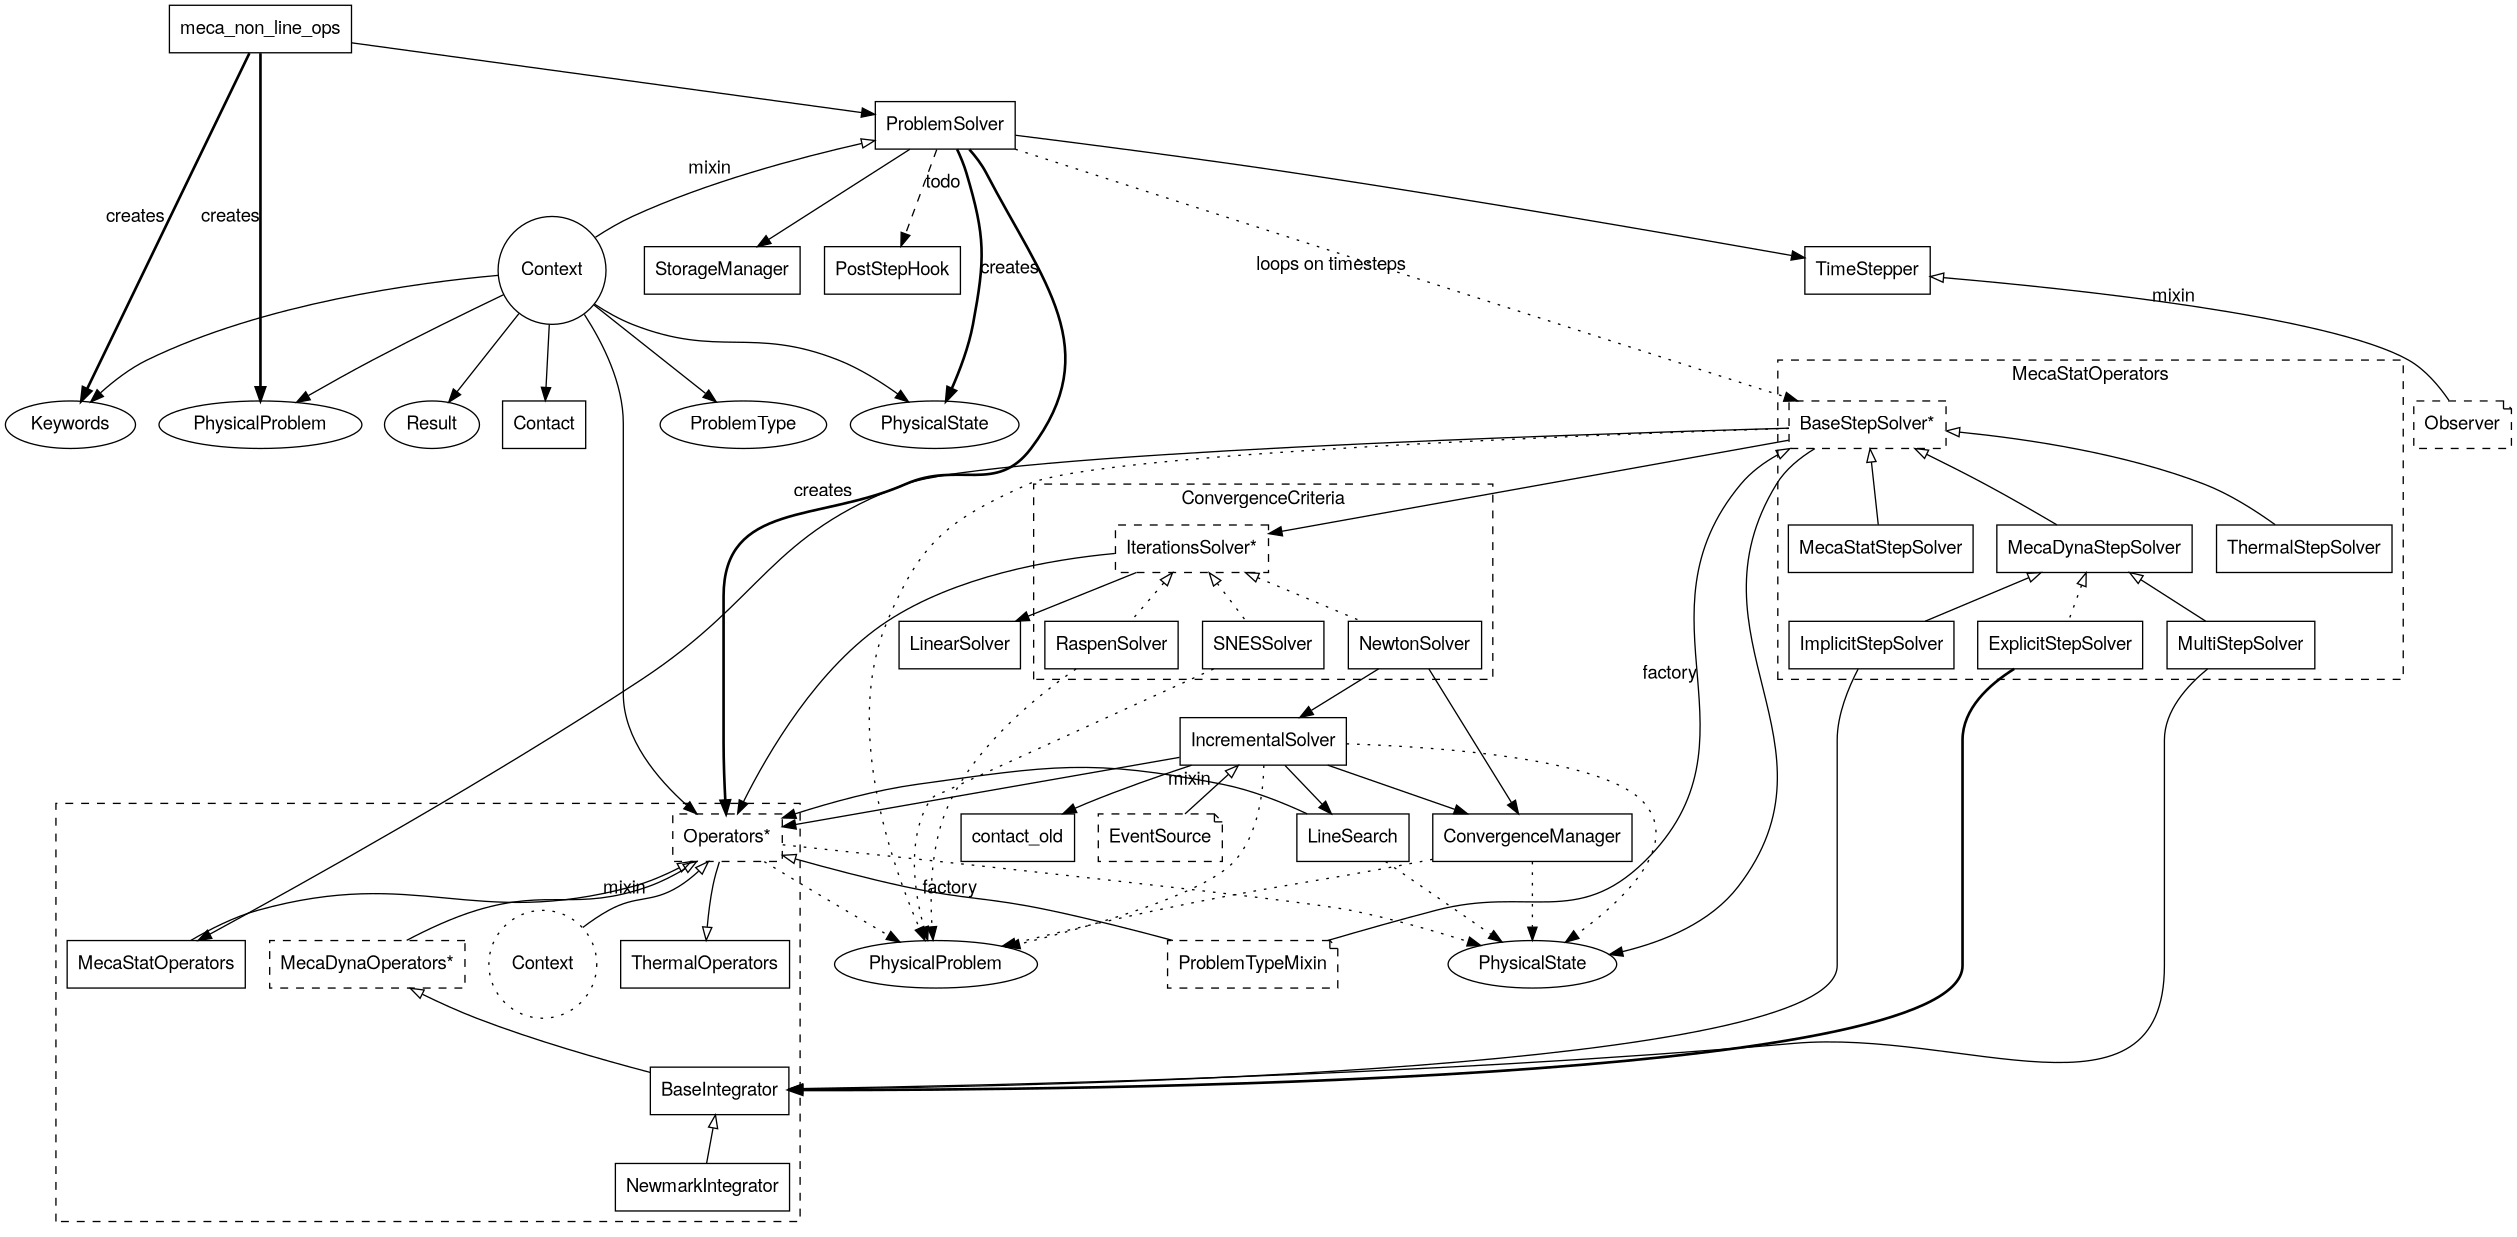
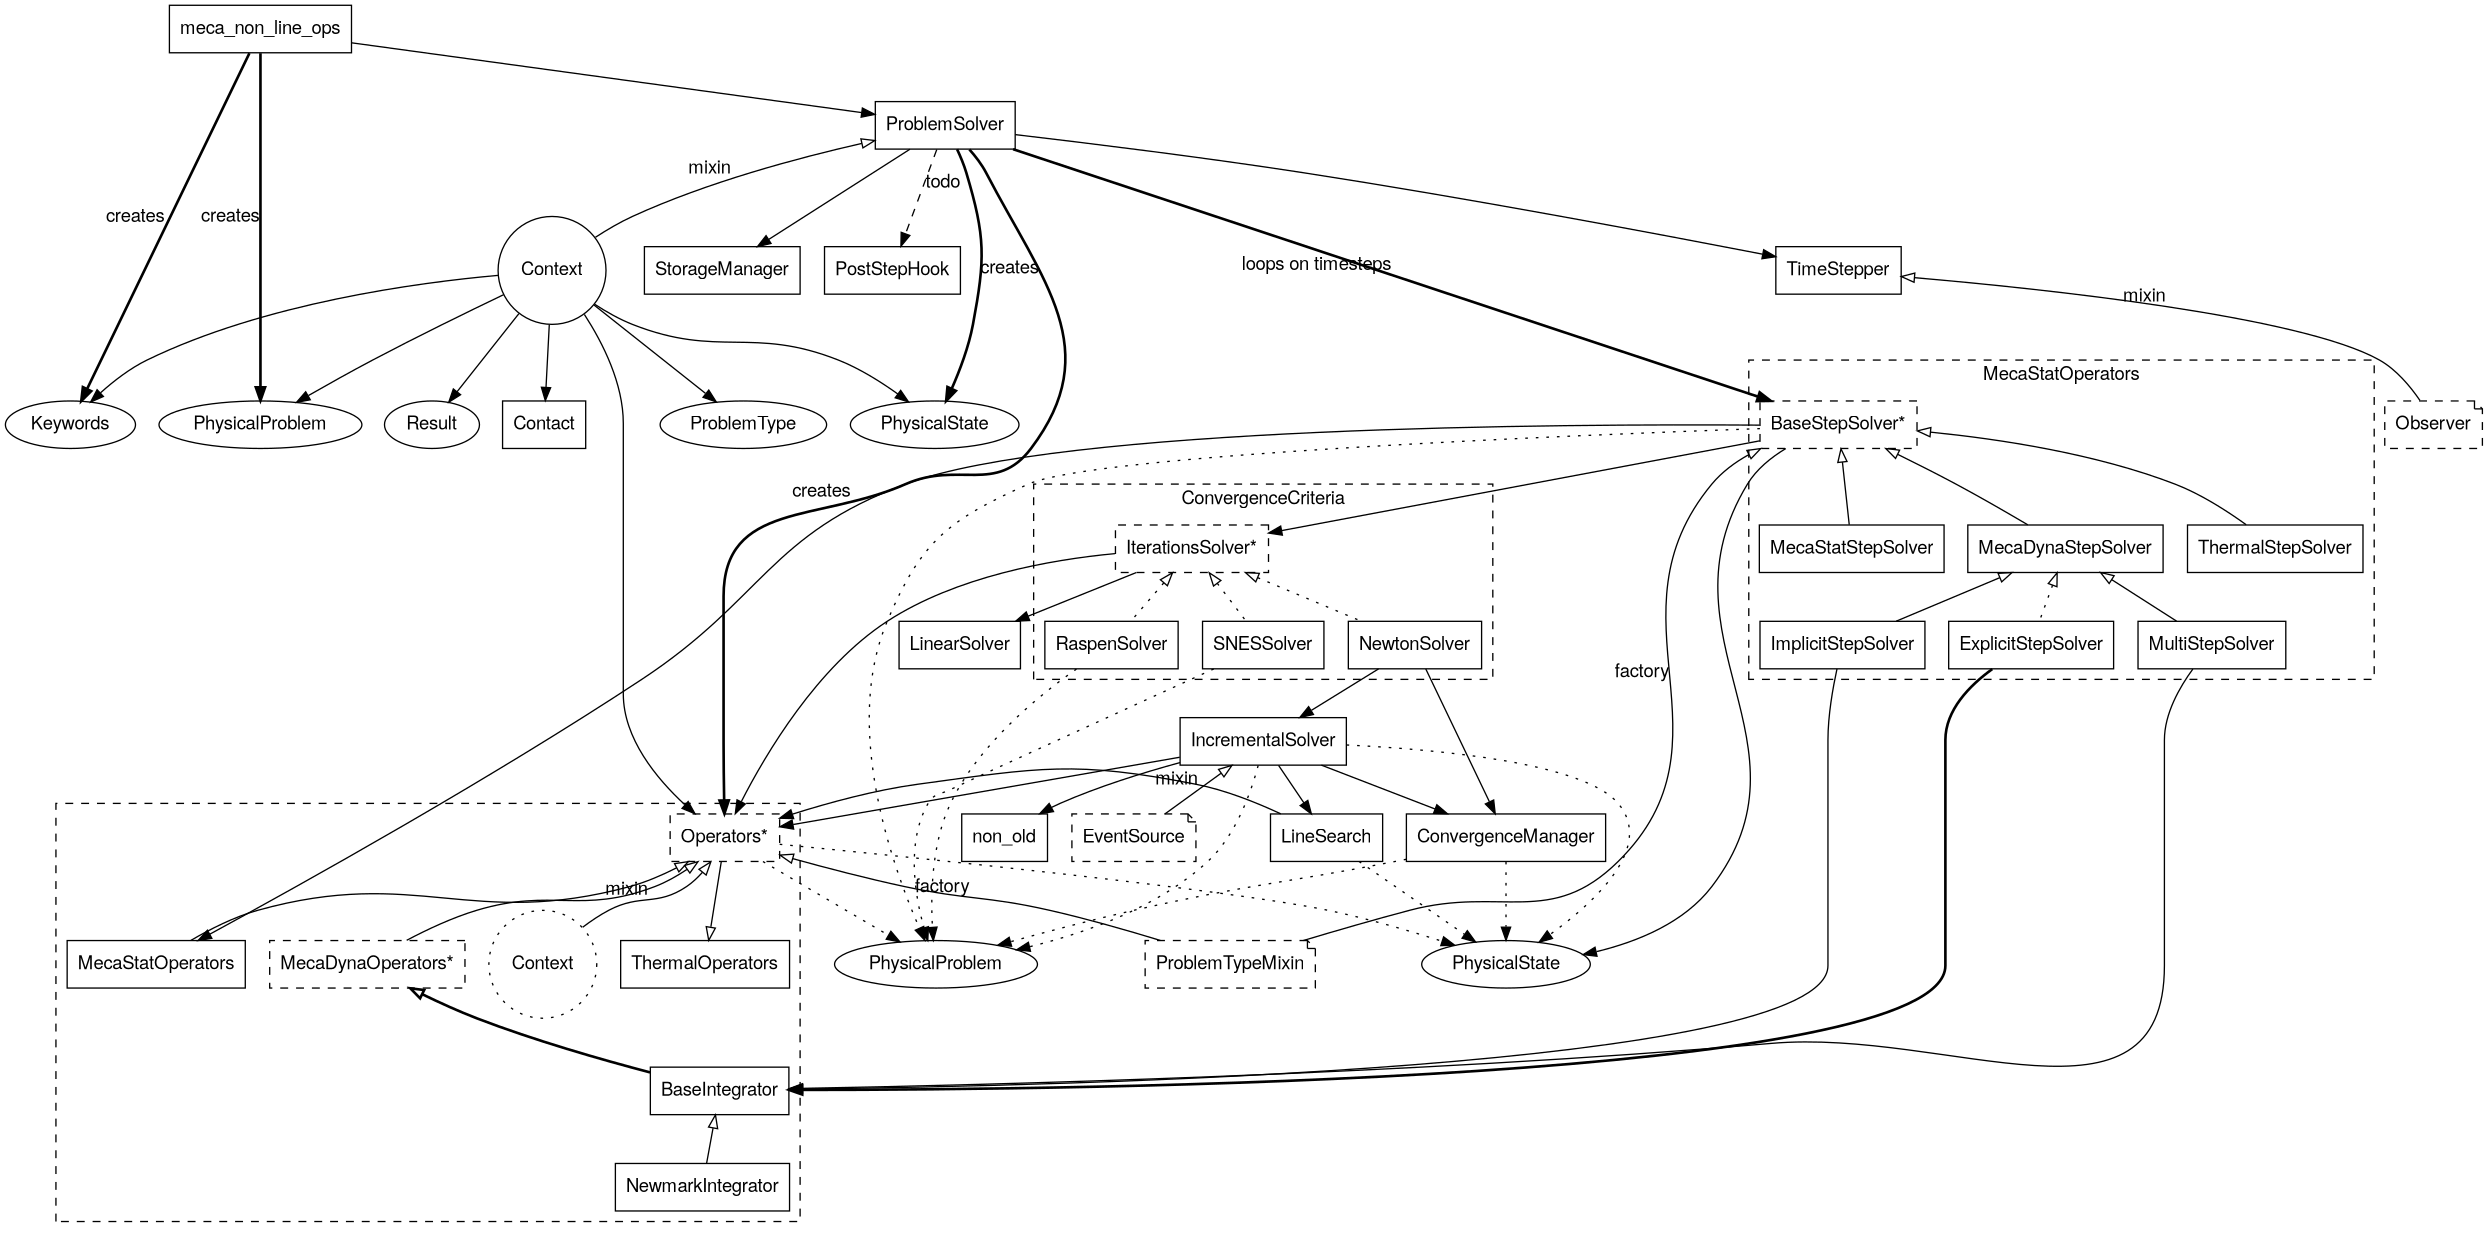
(1400, 273) -> (1386, 273)
(1018, 838) -> (1005, 838)
(534, 1039) -> (534, 1039)
